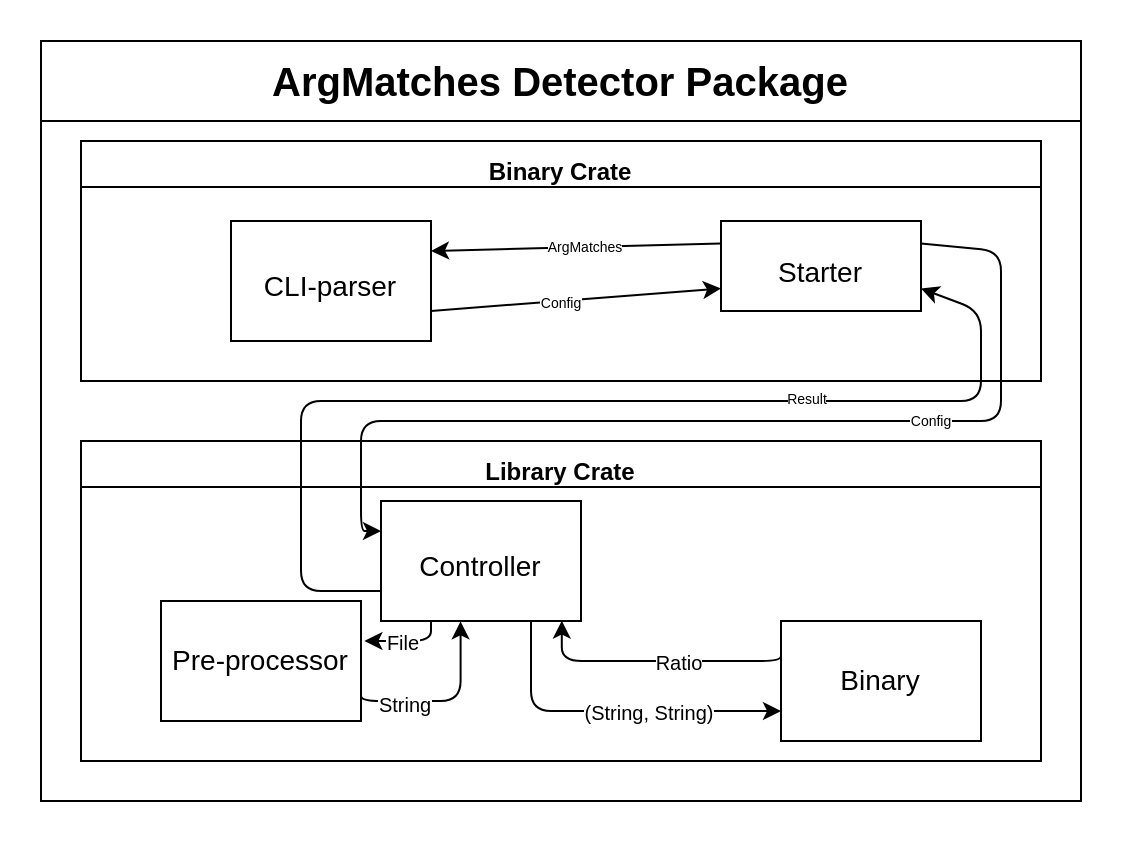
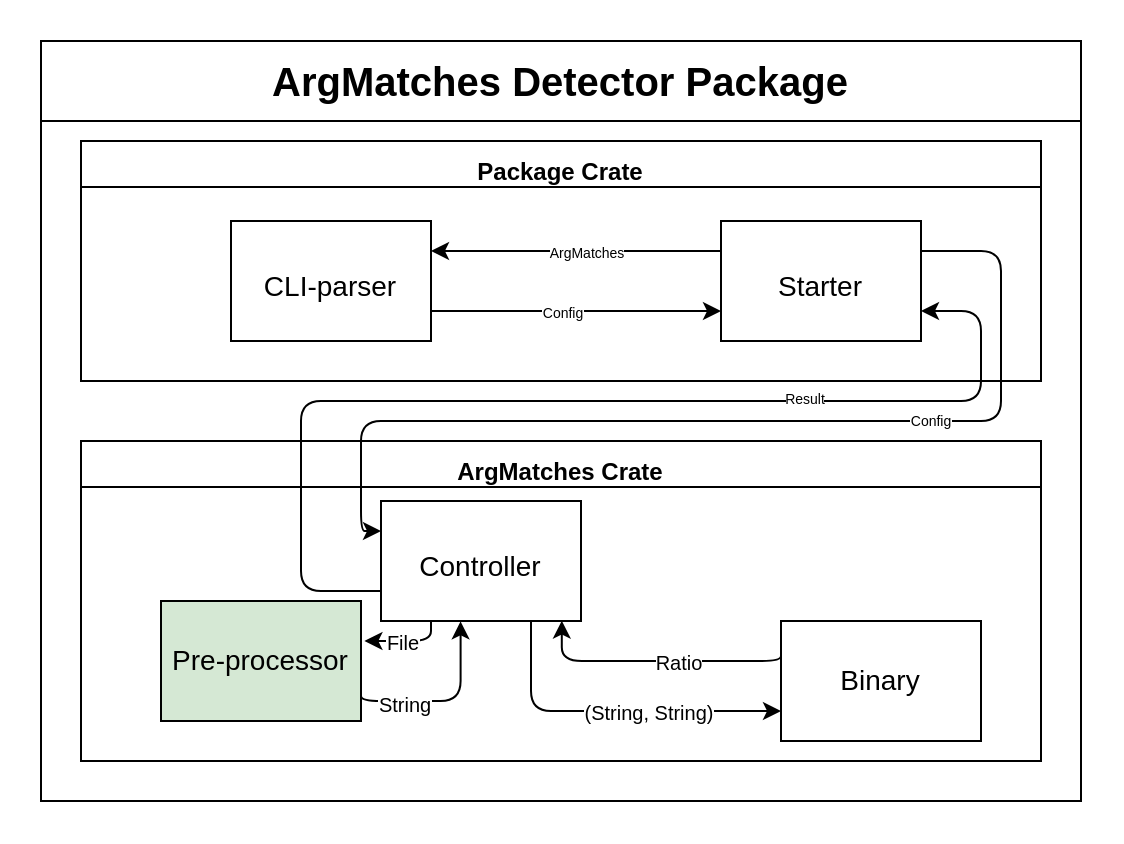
(561, 165) -> (561, 165)
(821, 266) -> (821, 281)
(561, 465) -> (561, 465)
(261, 661) -> (261, 661)
